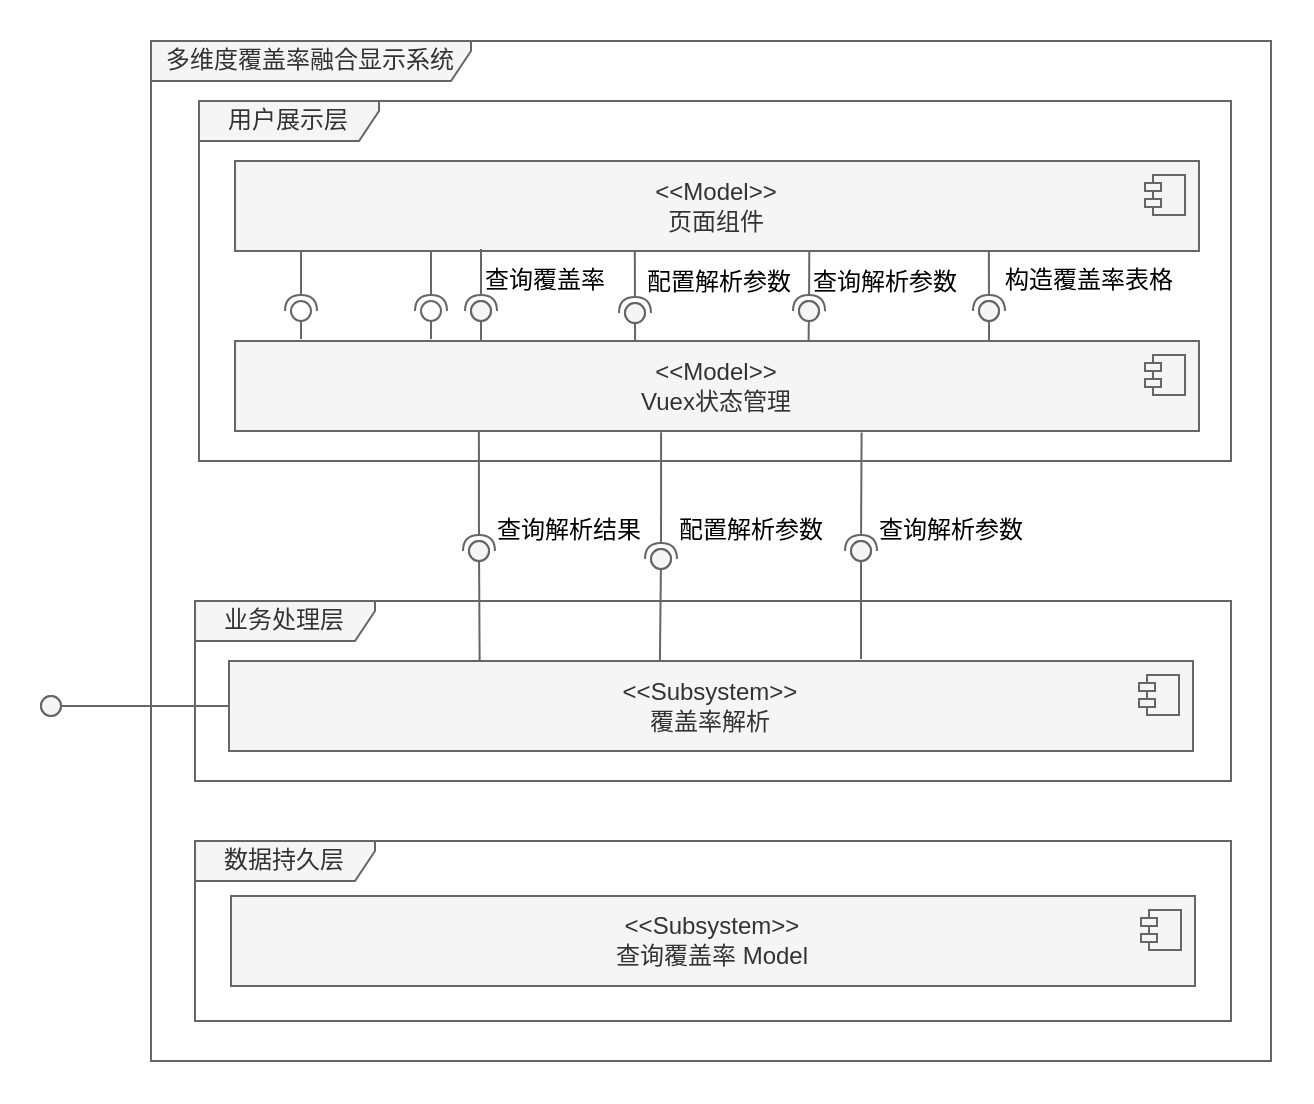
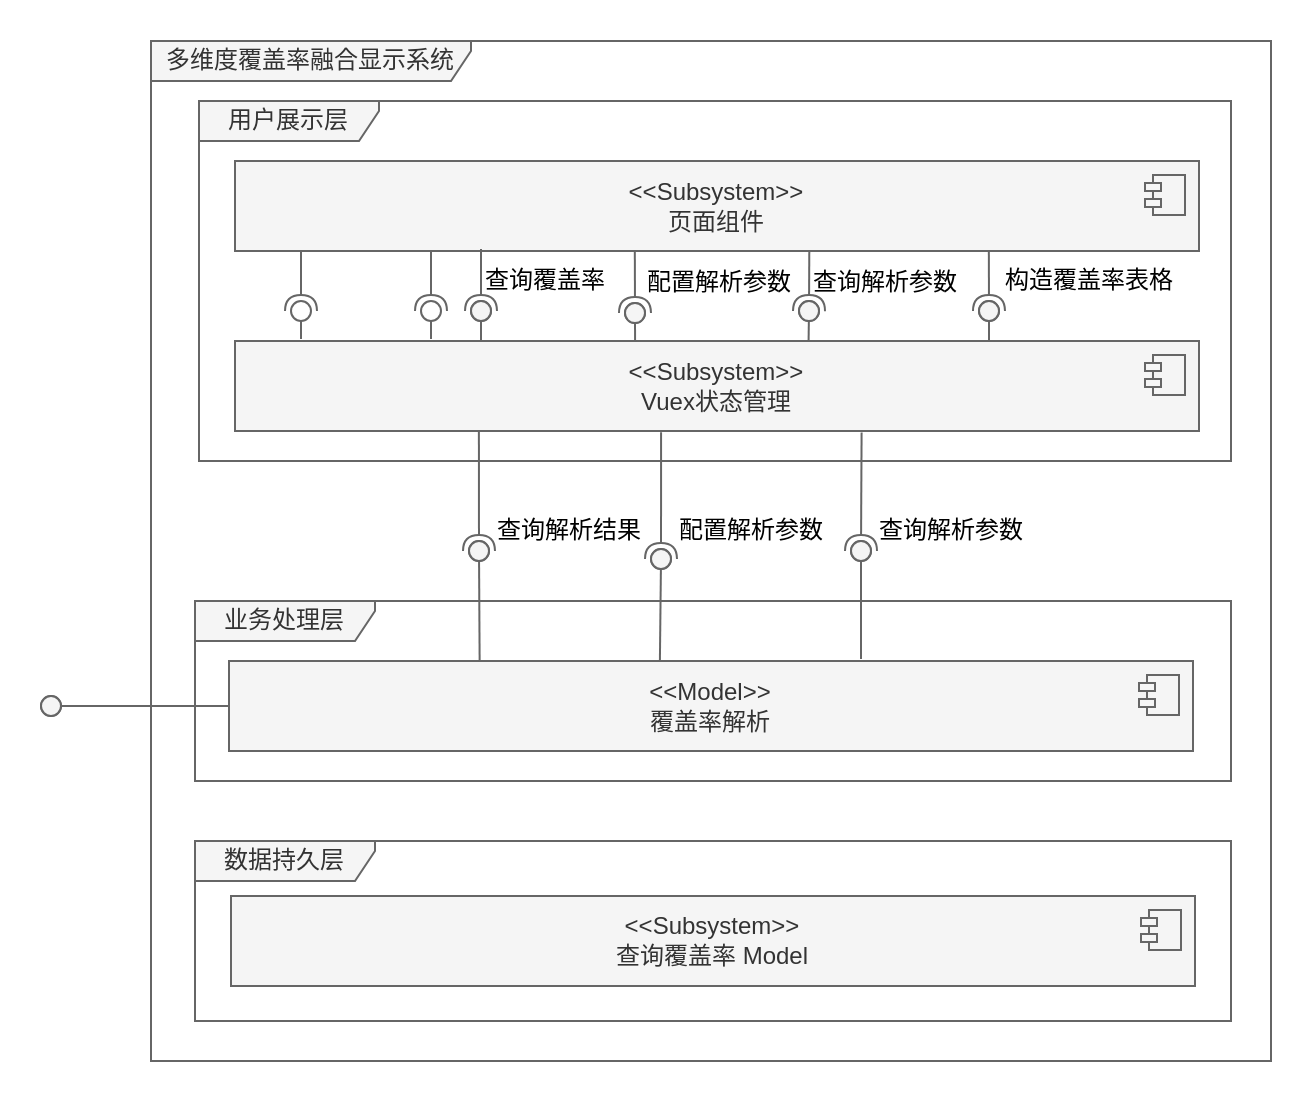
(717, 207) -> (717, 207)
(717, 387) -> (717, 387)
(711, 707) -> (711, 707)
